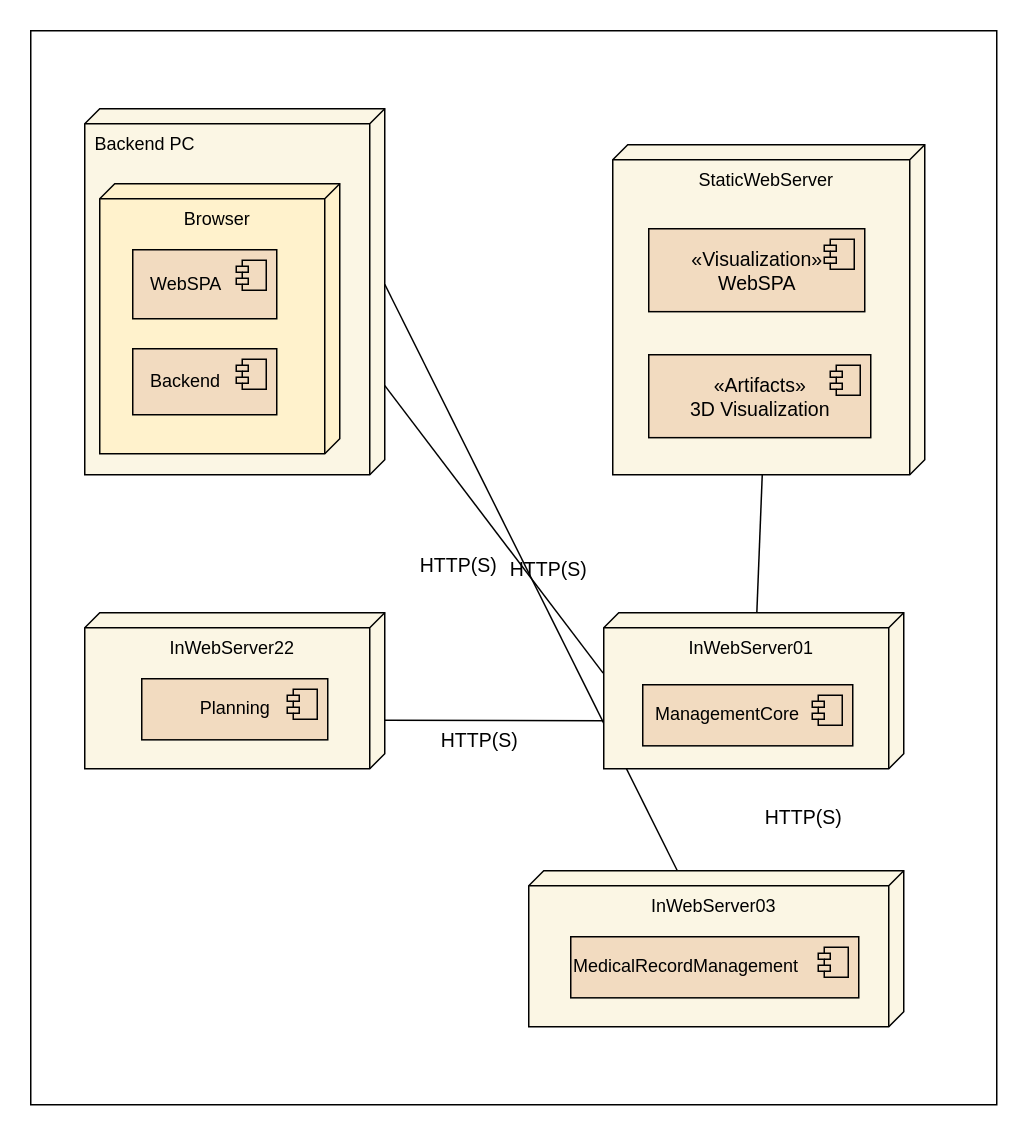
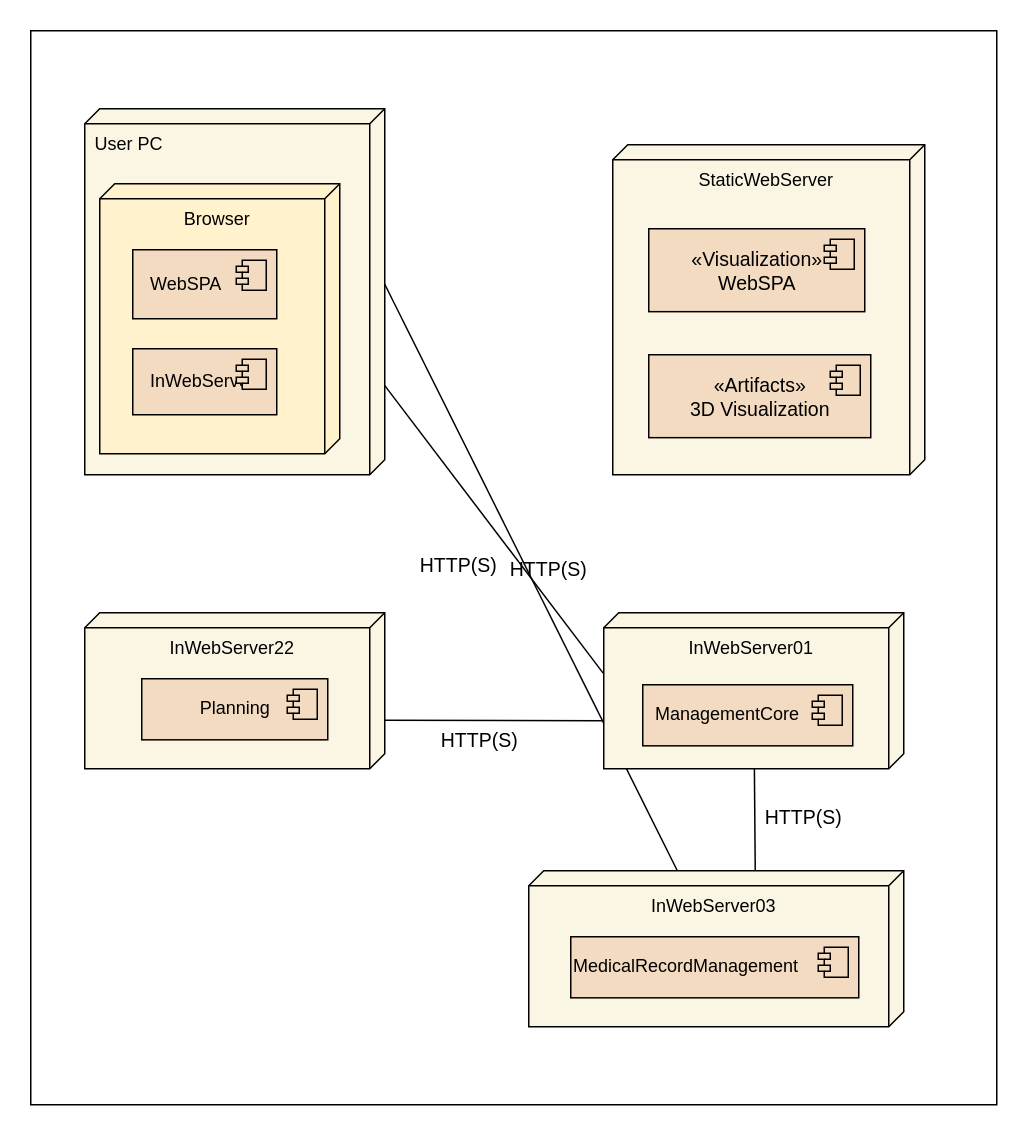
(143, 145) -> (128, 145)
(171, 382) -> (191, 382)
(760, 544) -> (755, 819)
